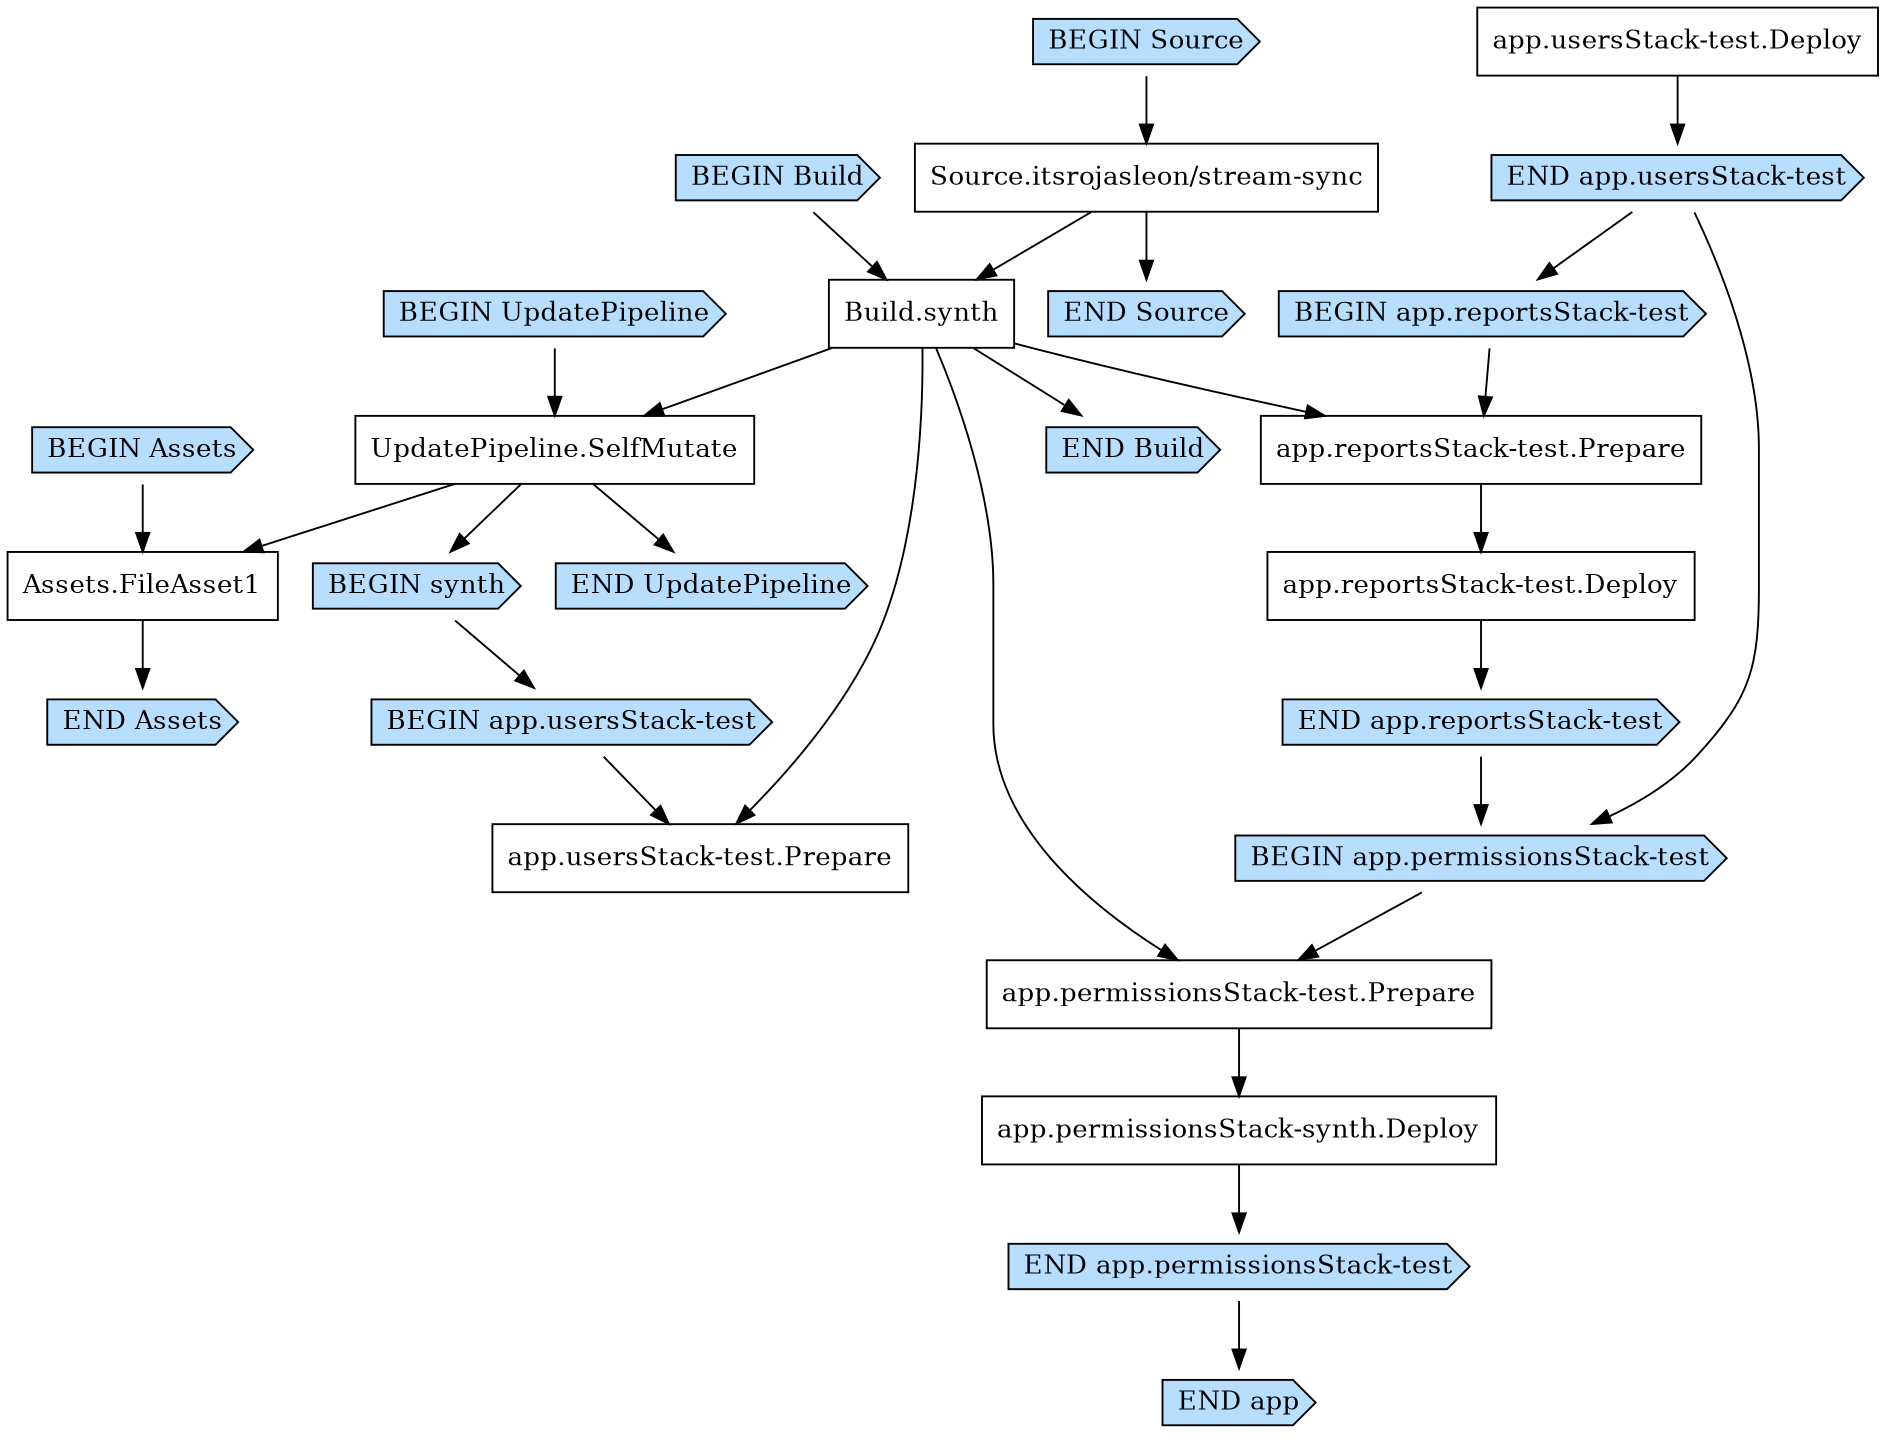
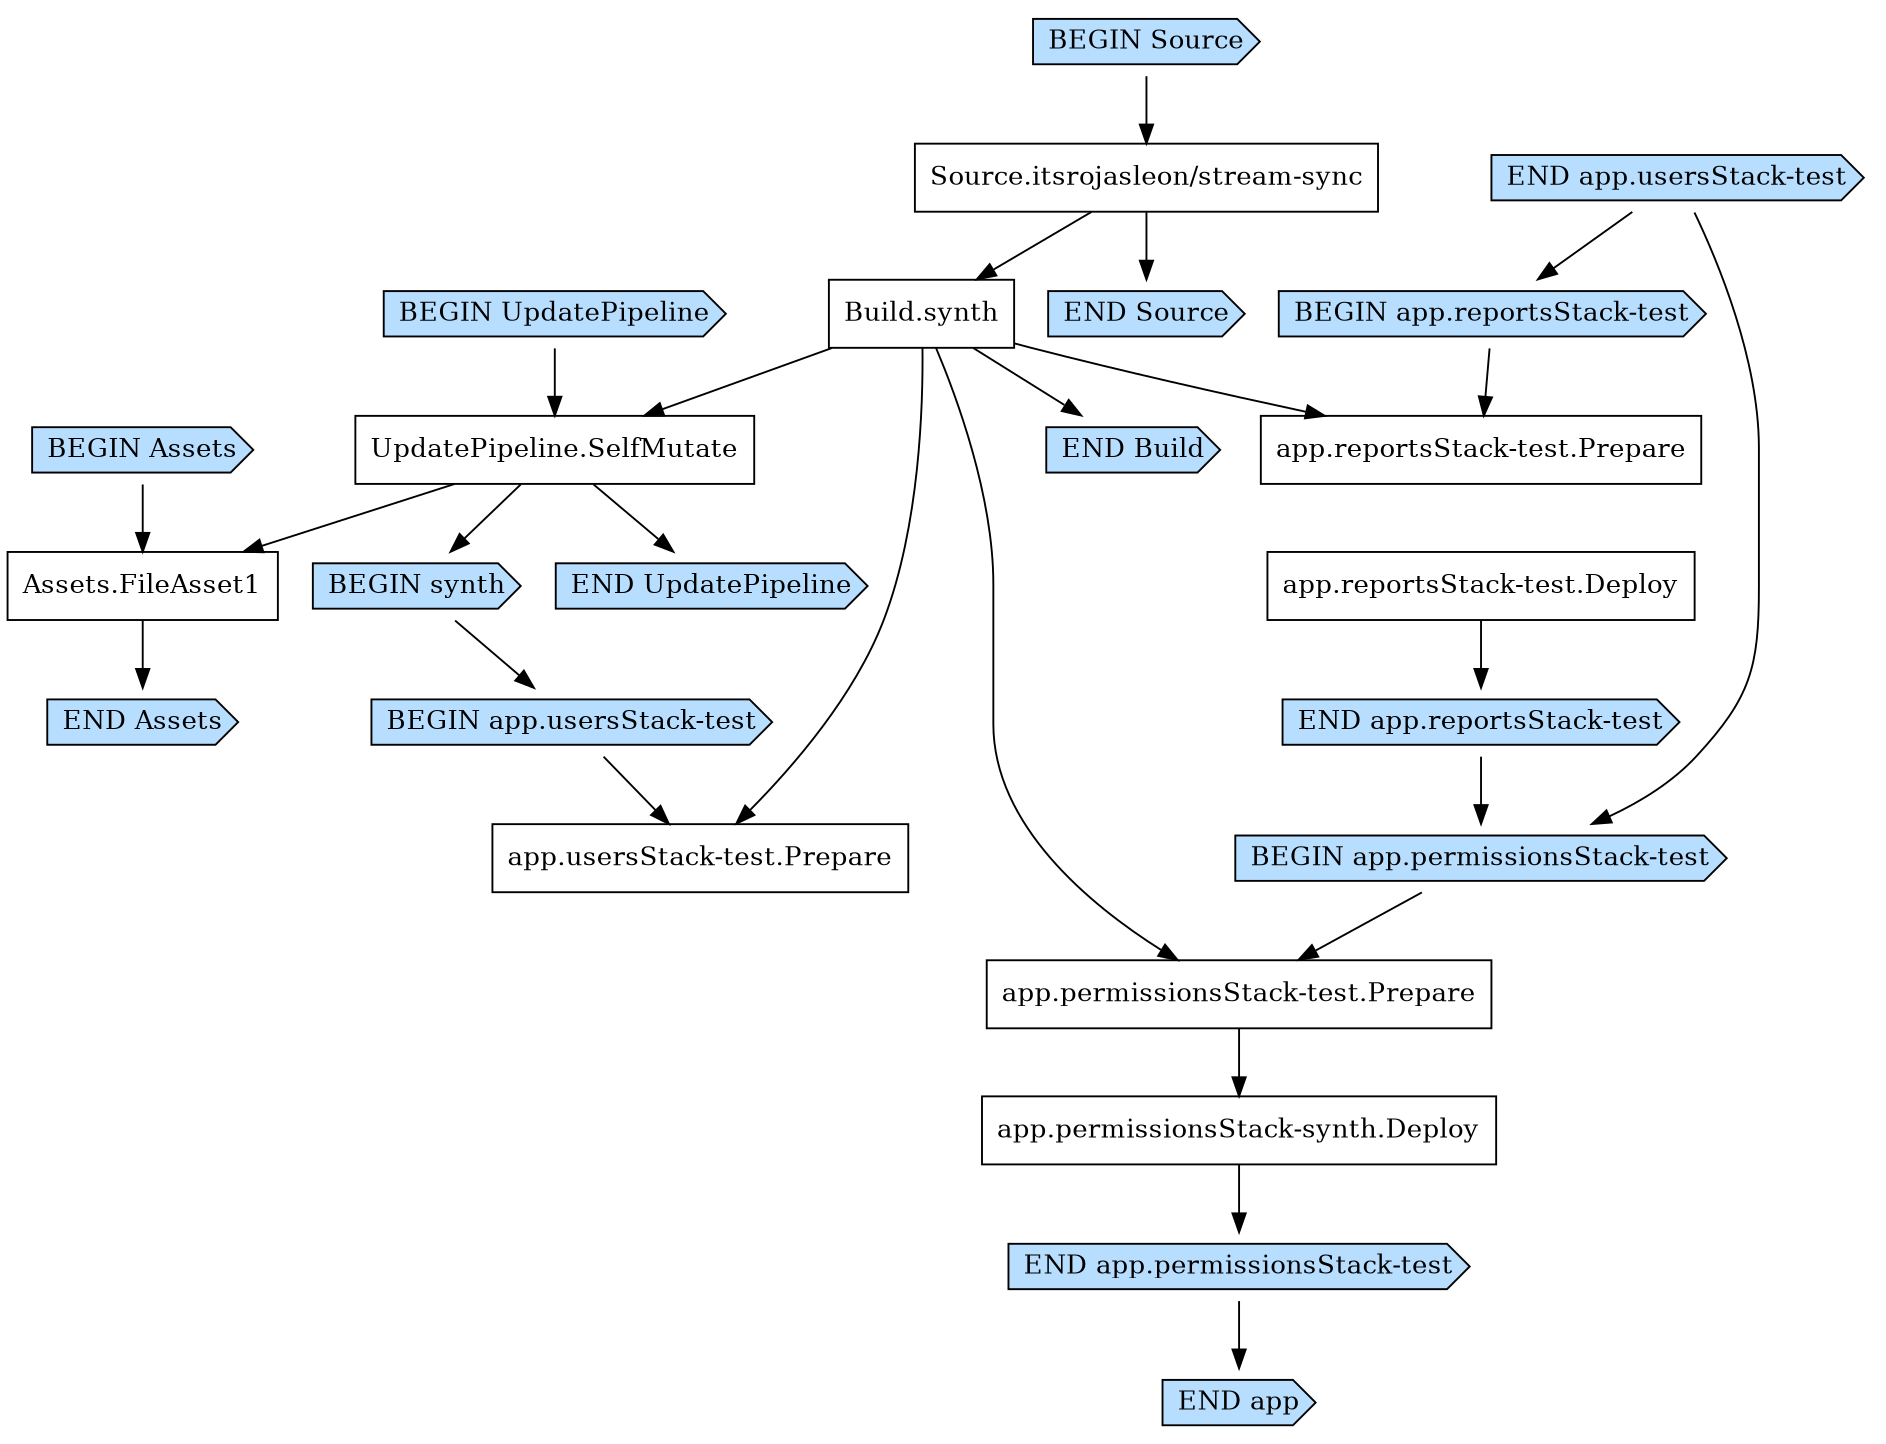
(1678, 42) -> none
(778, 178) -> none
(1481, 509) -> none
